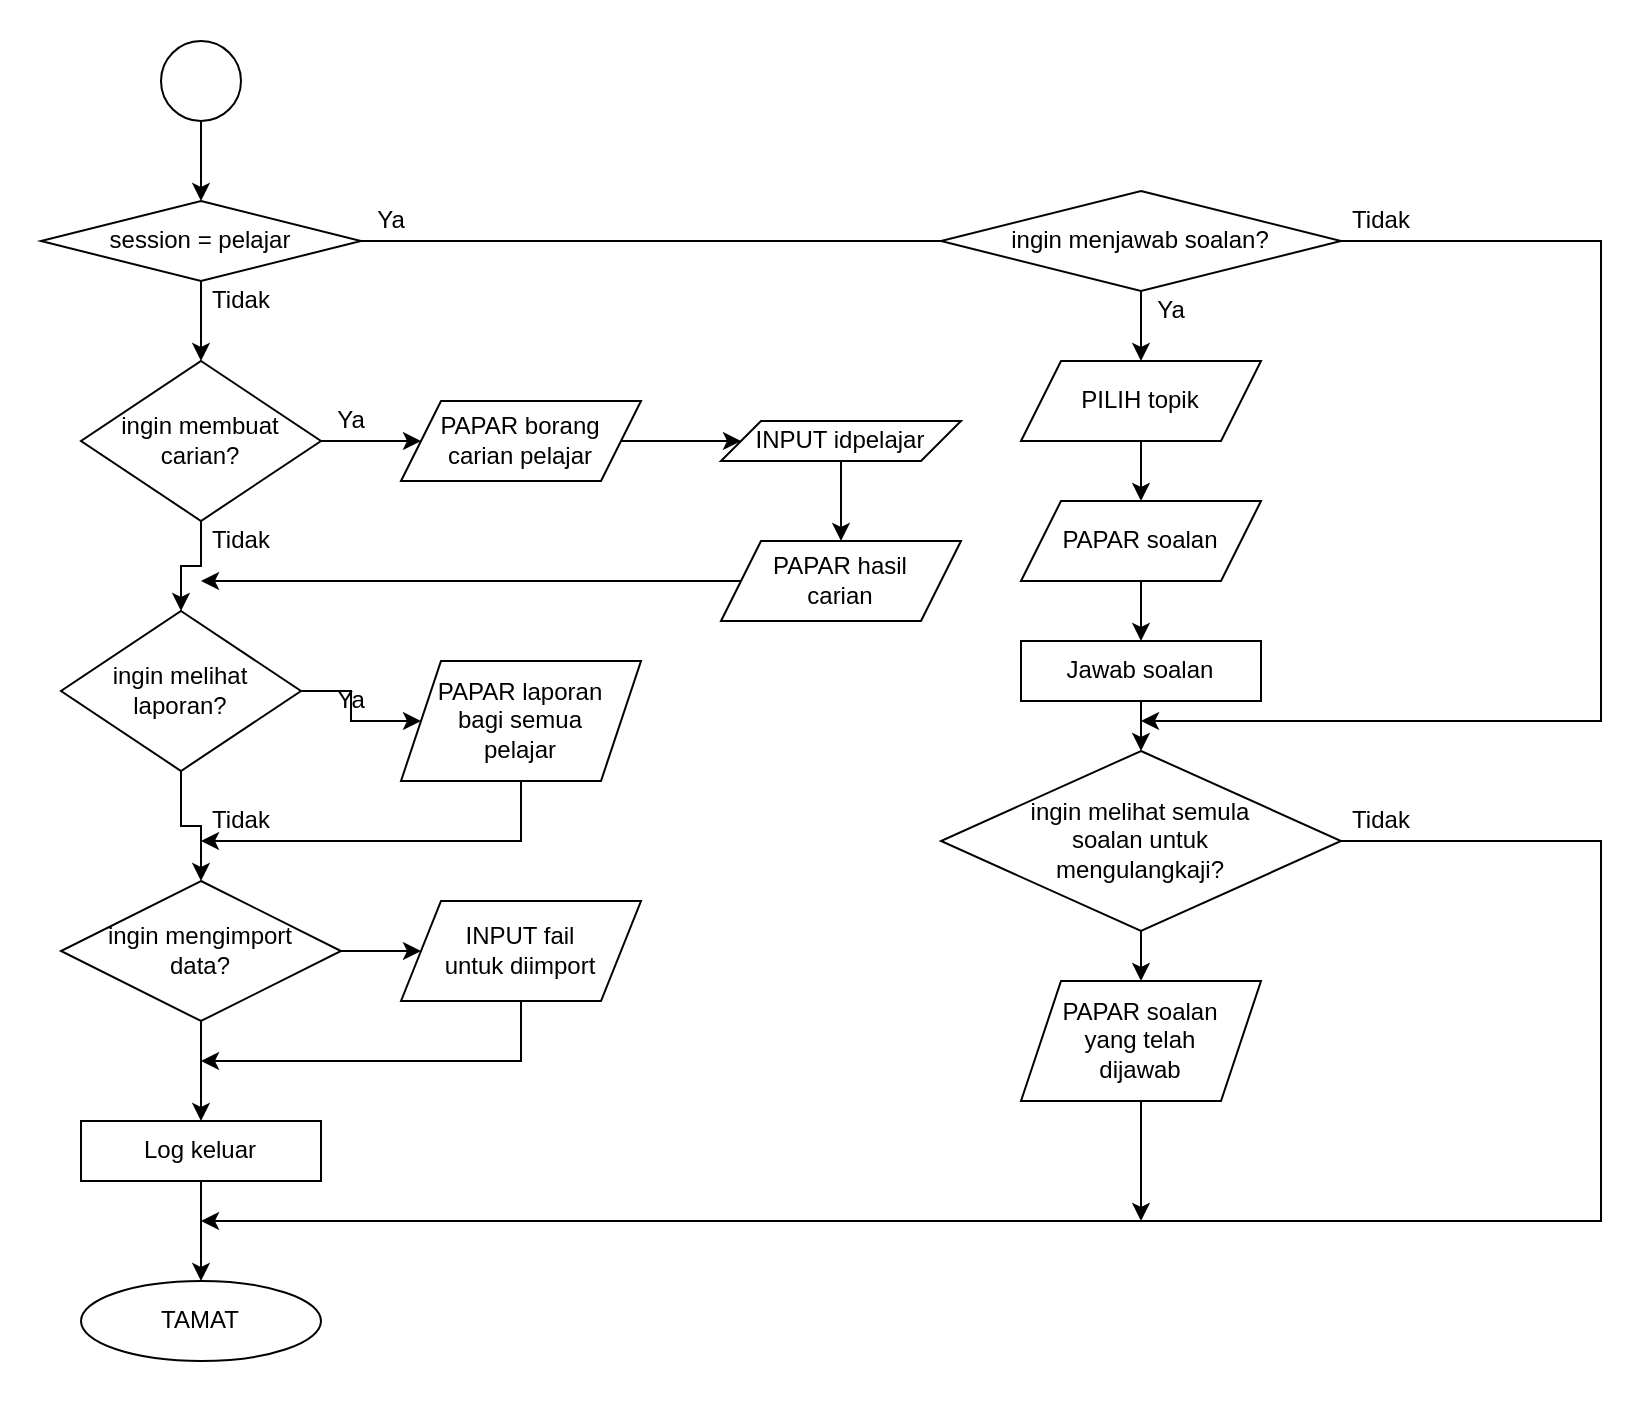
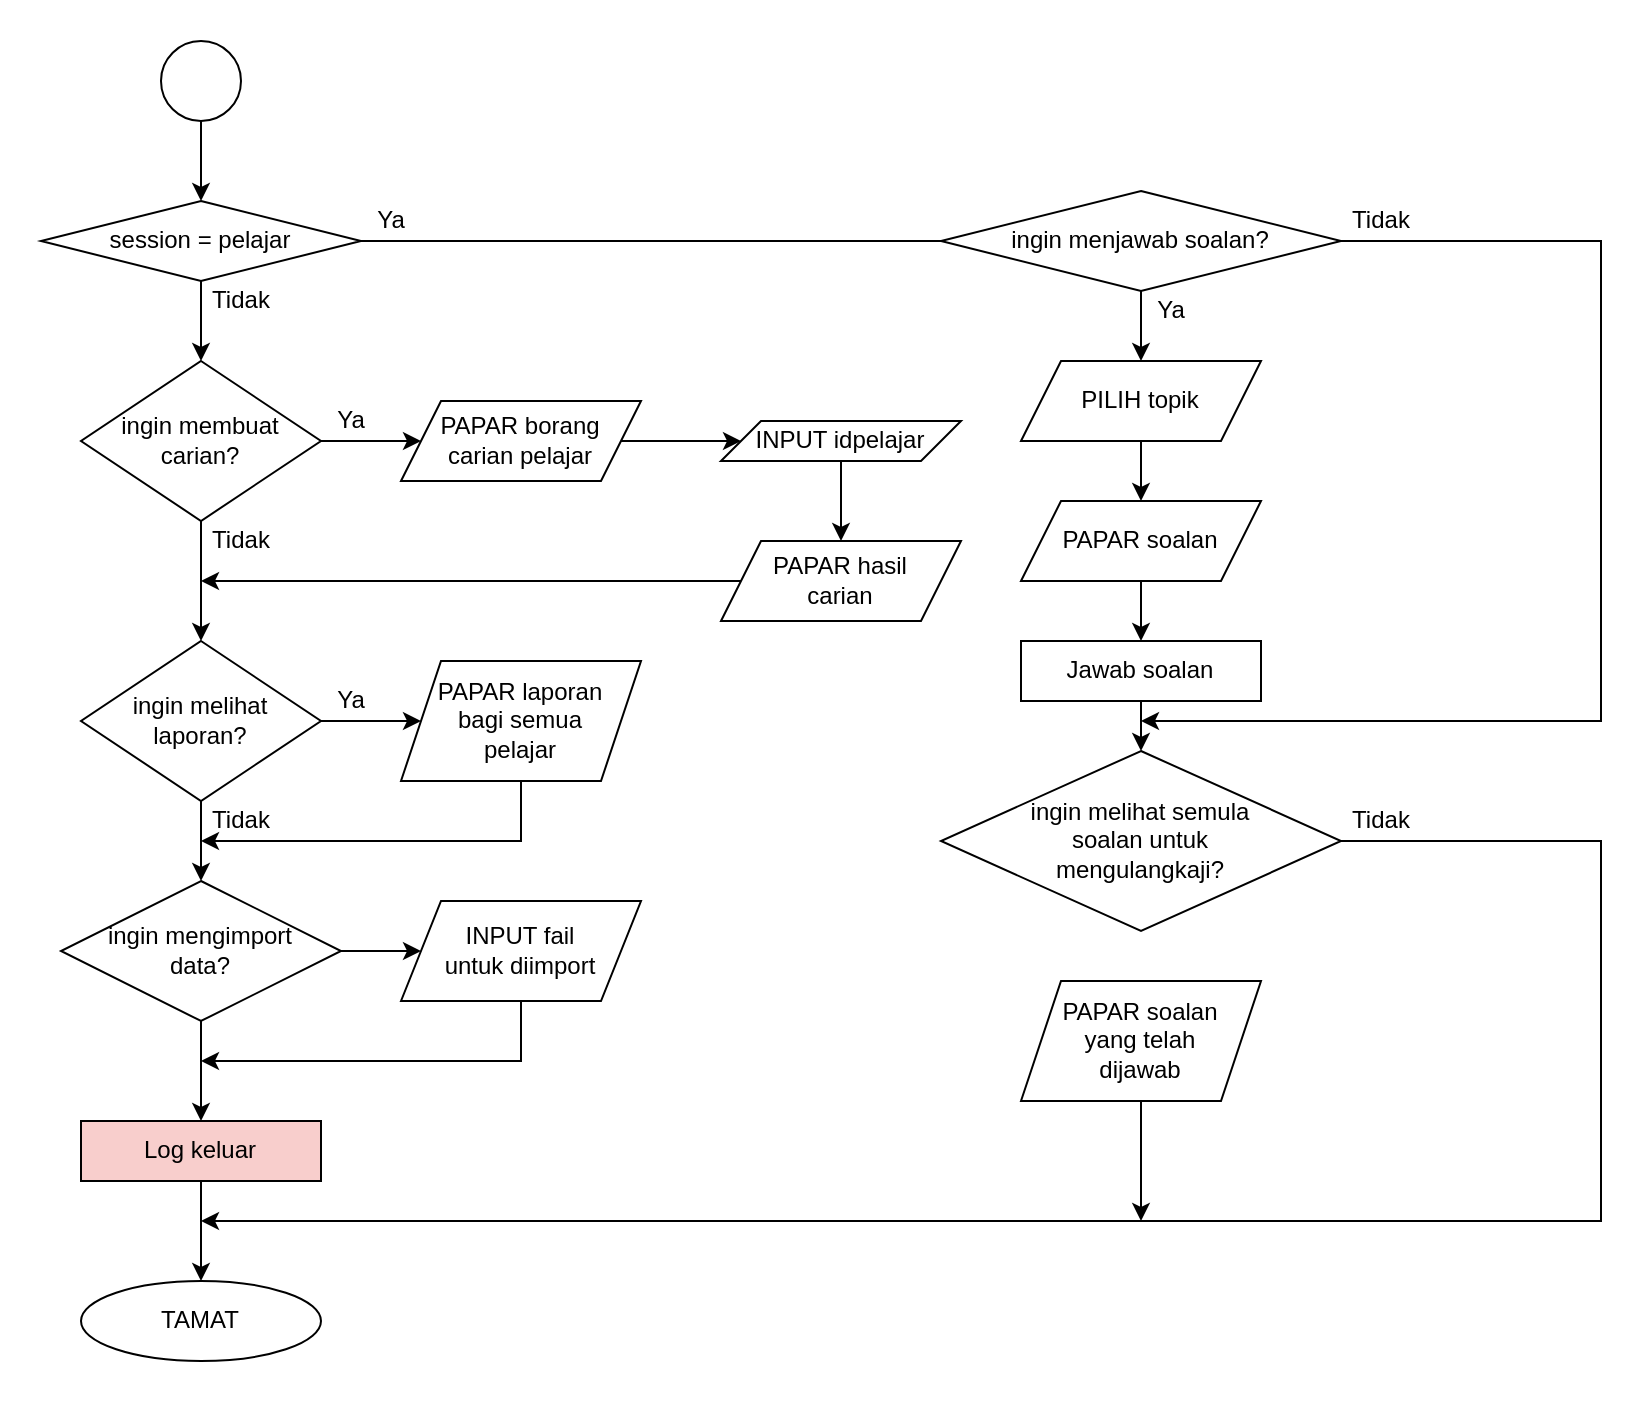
(181, 691) -> (201, 721)
(1141, 963) -> none
(201, 1151) -> (201, 1151)
